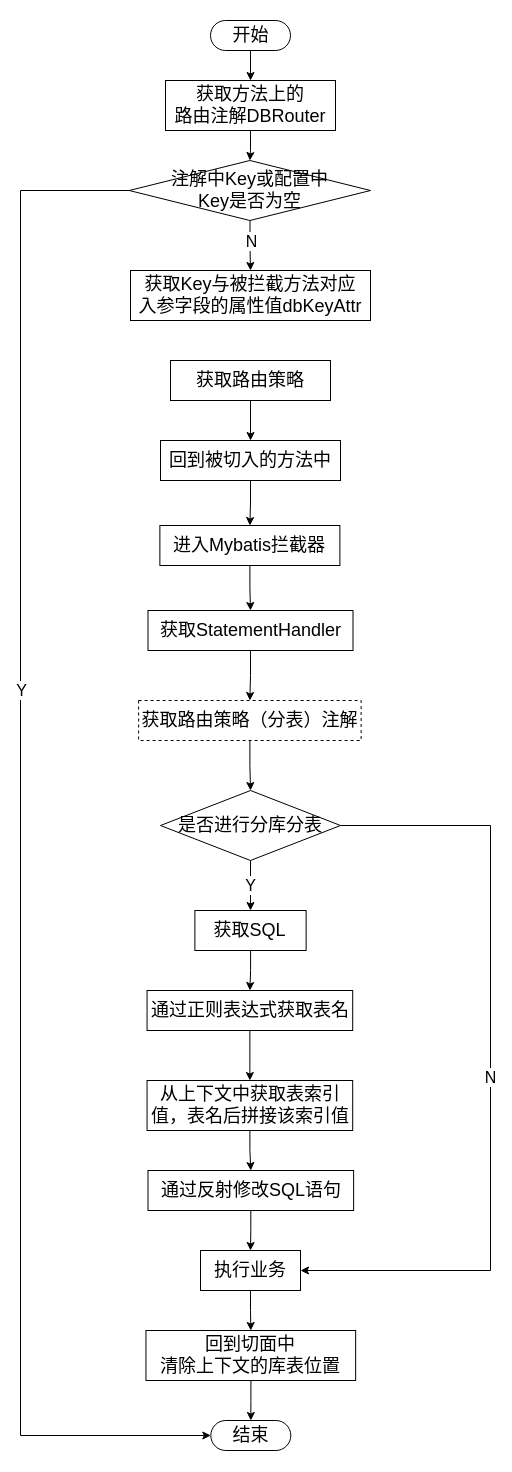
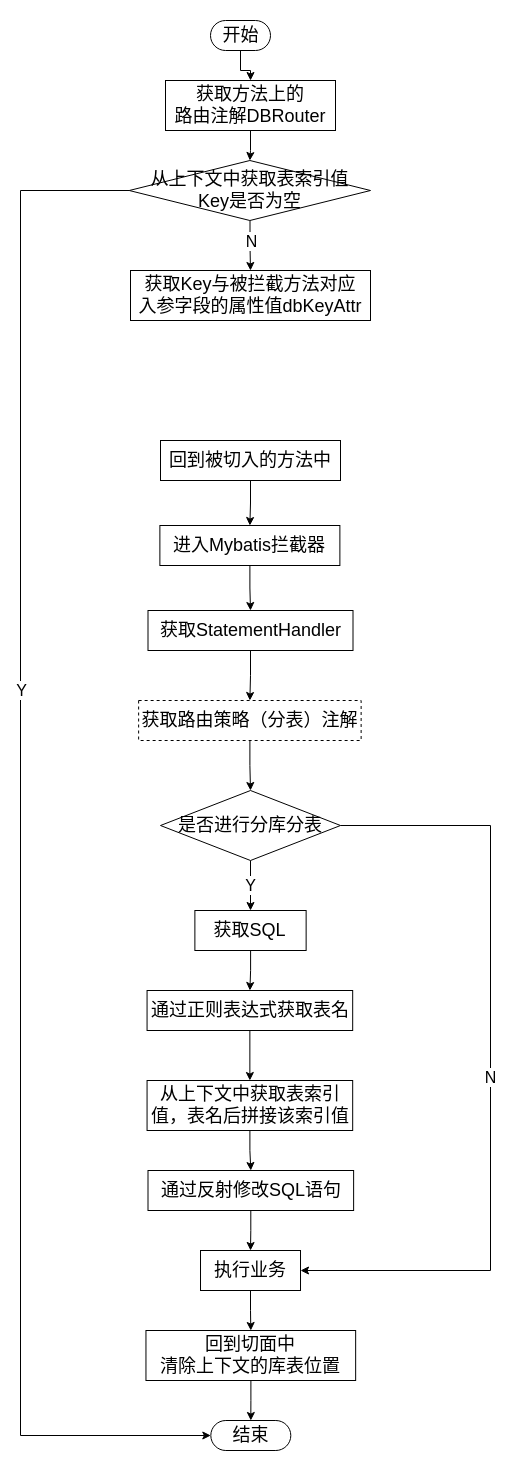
(251, 36) -> (241, 36)
(250, 191) -> (250, 191)
(251, 381) -> none
(251, 417) -> none
